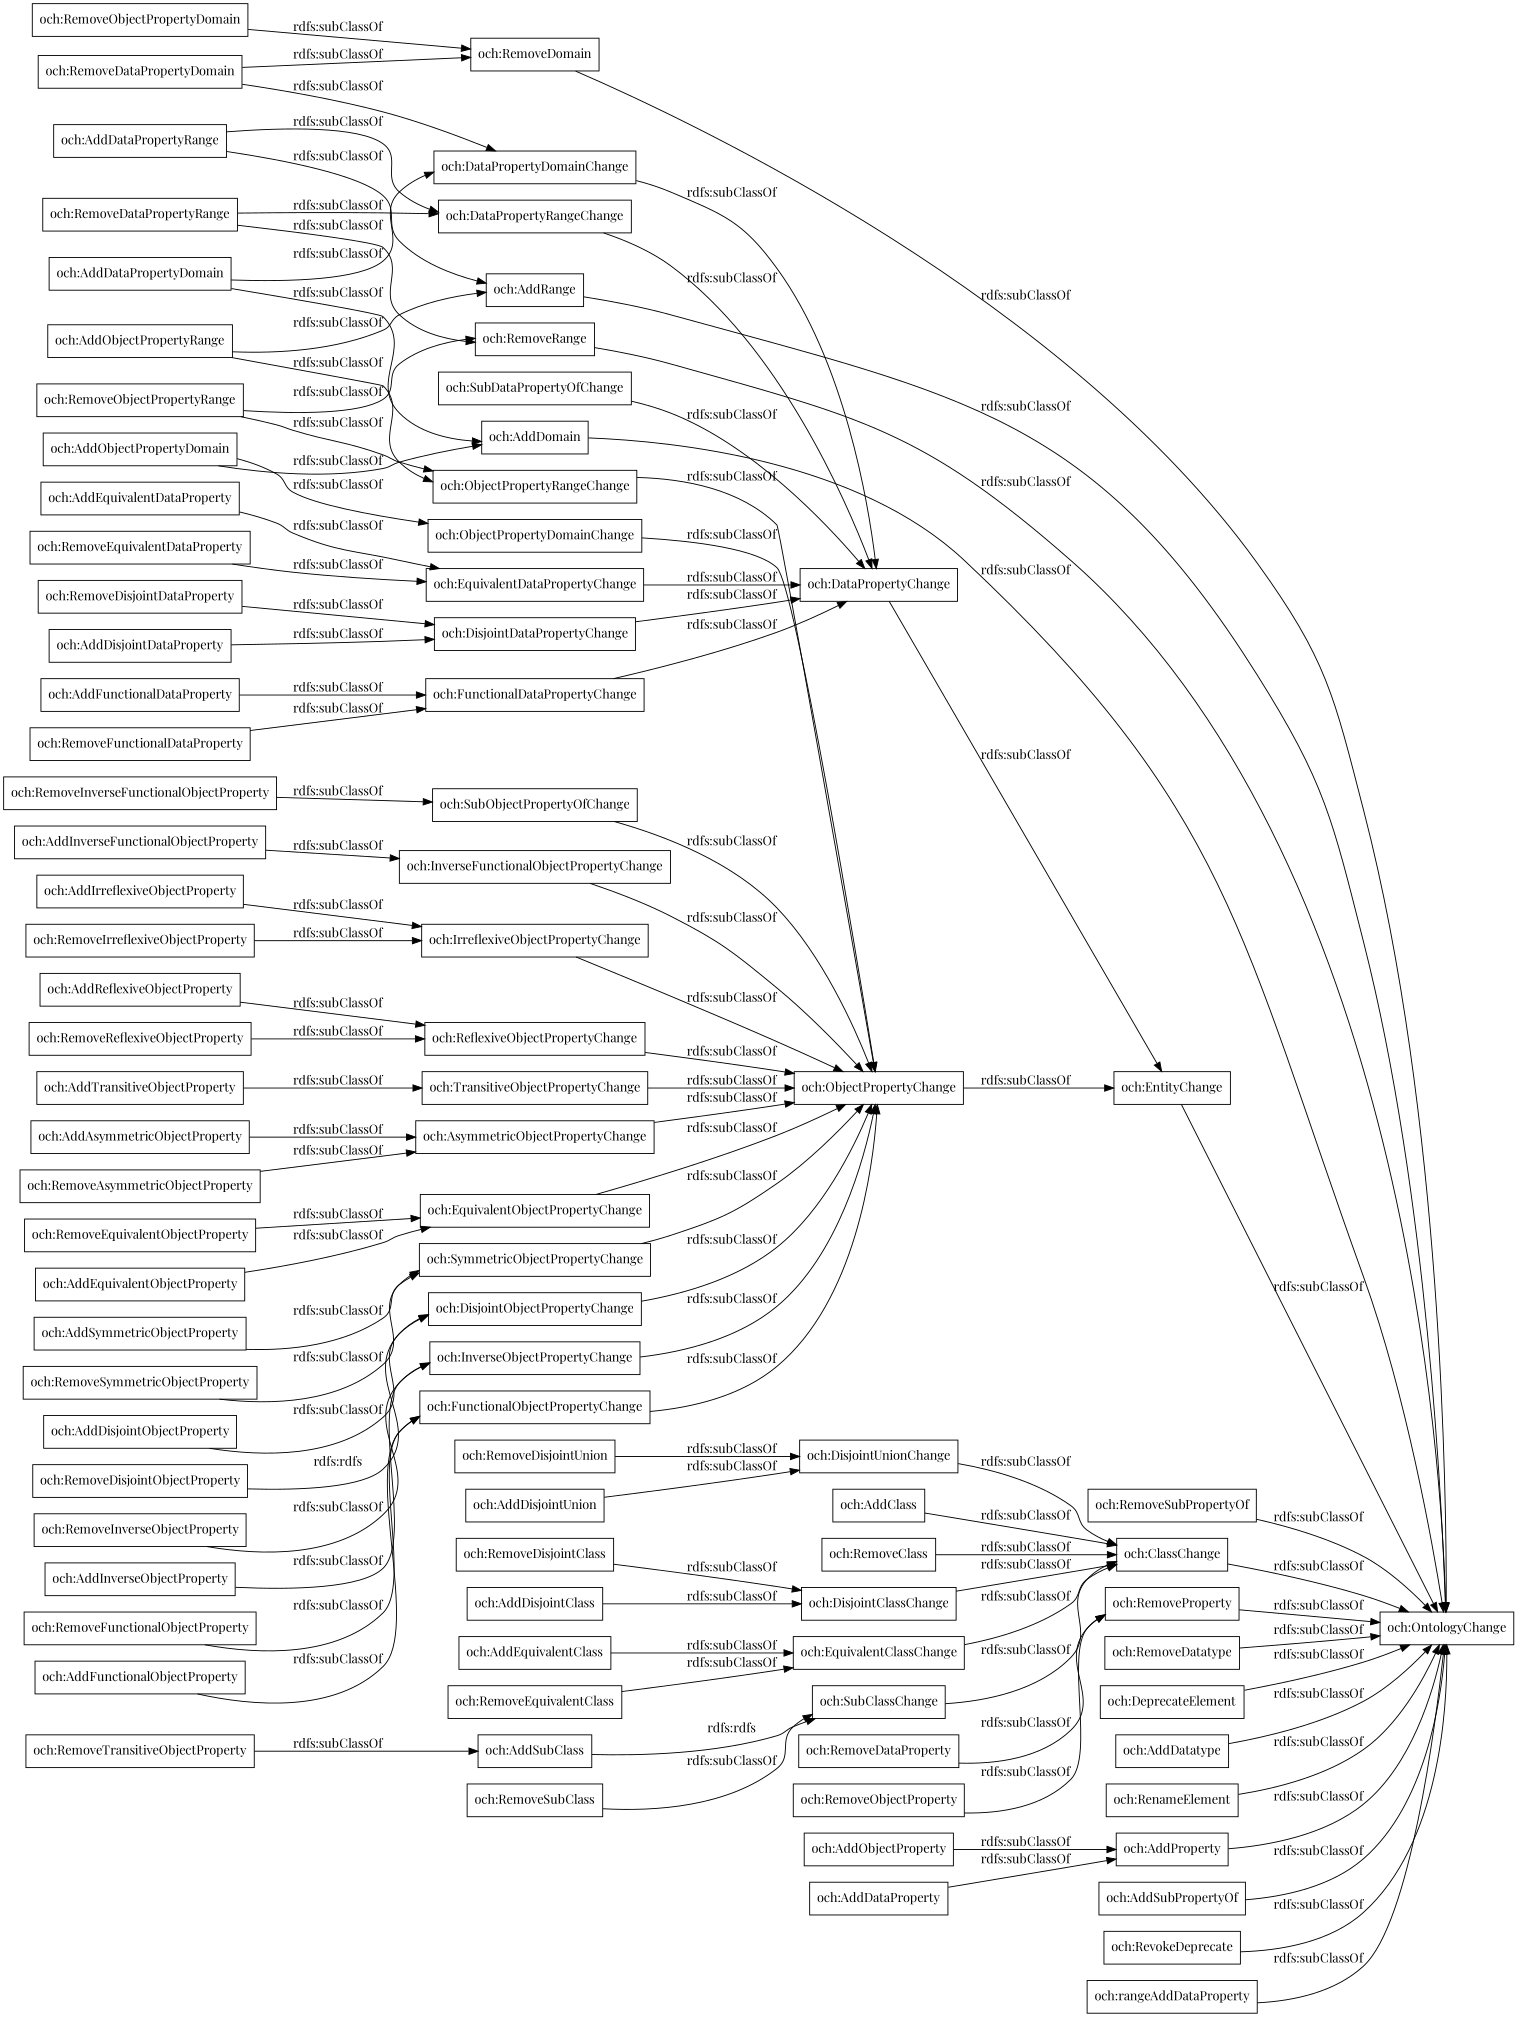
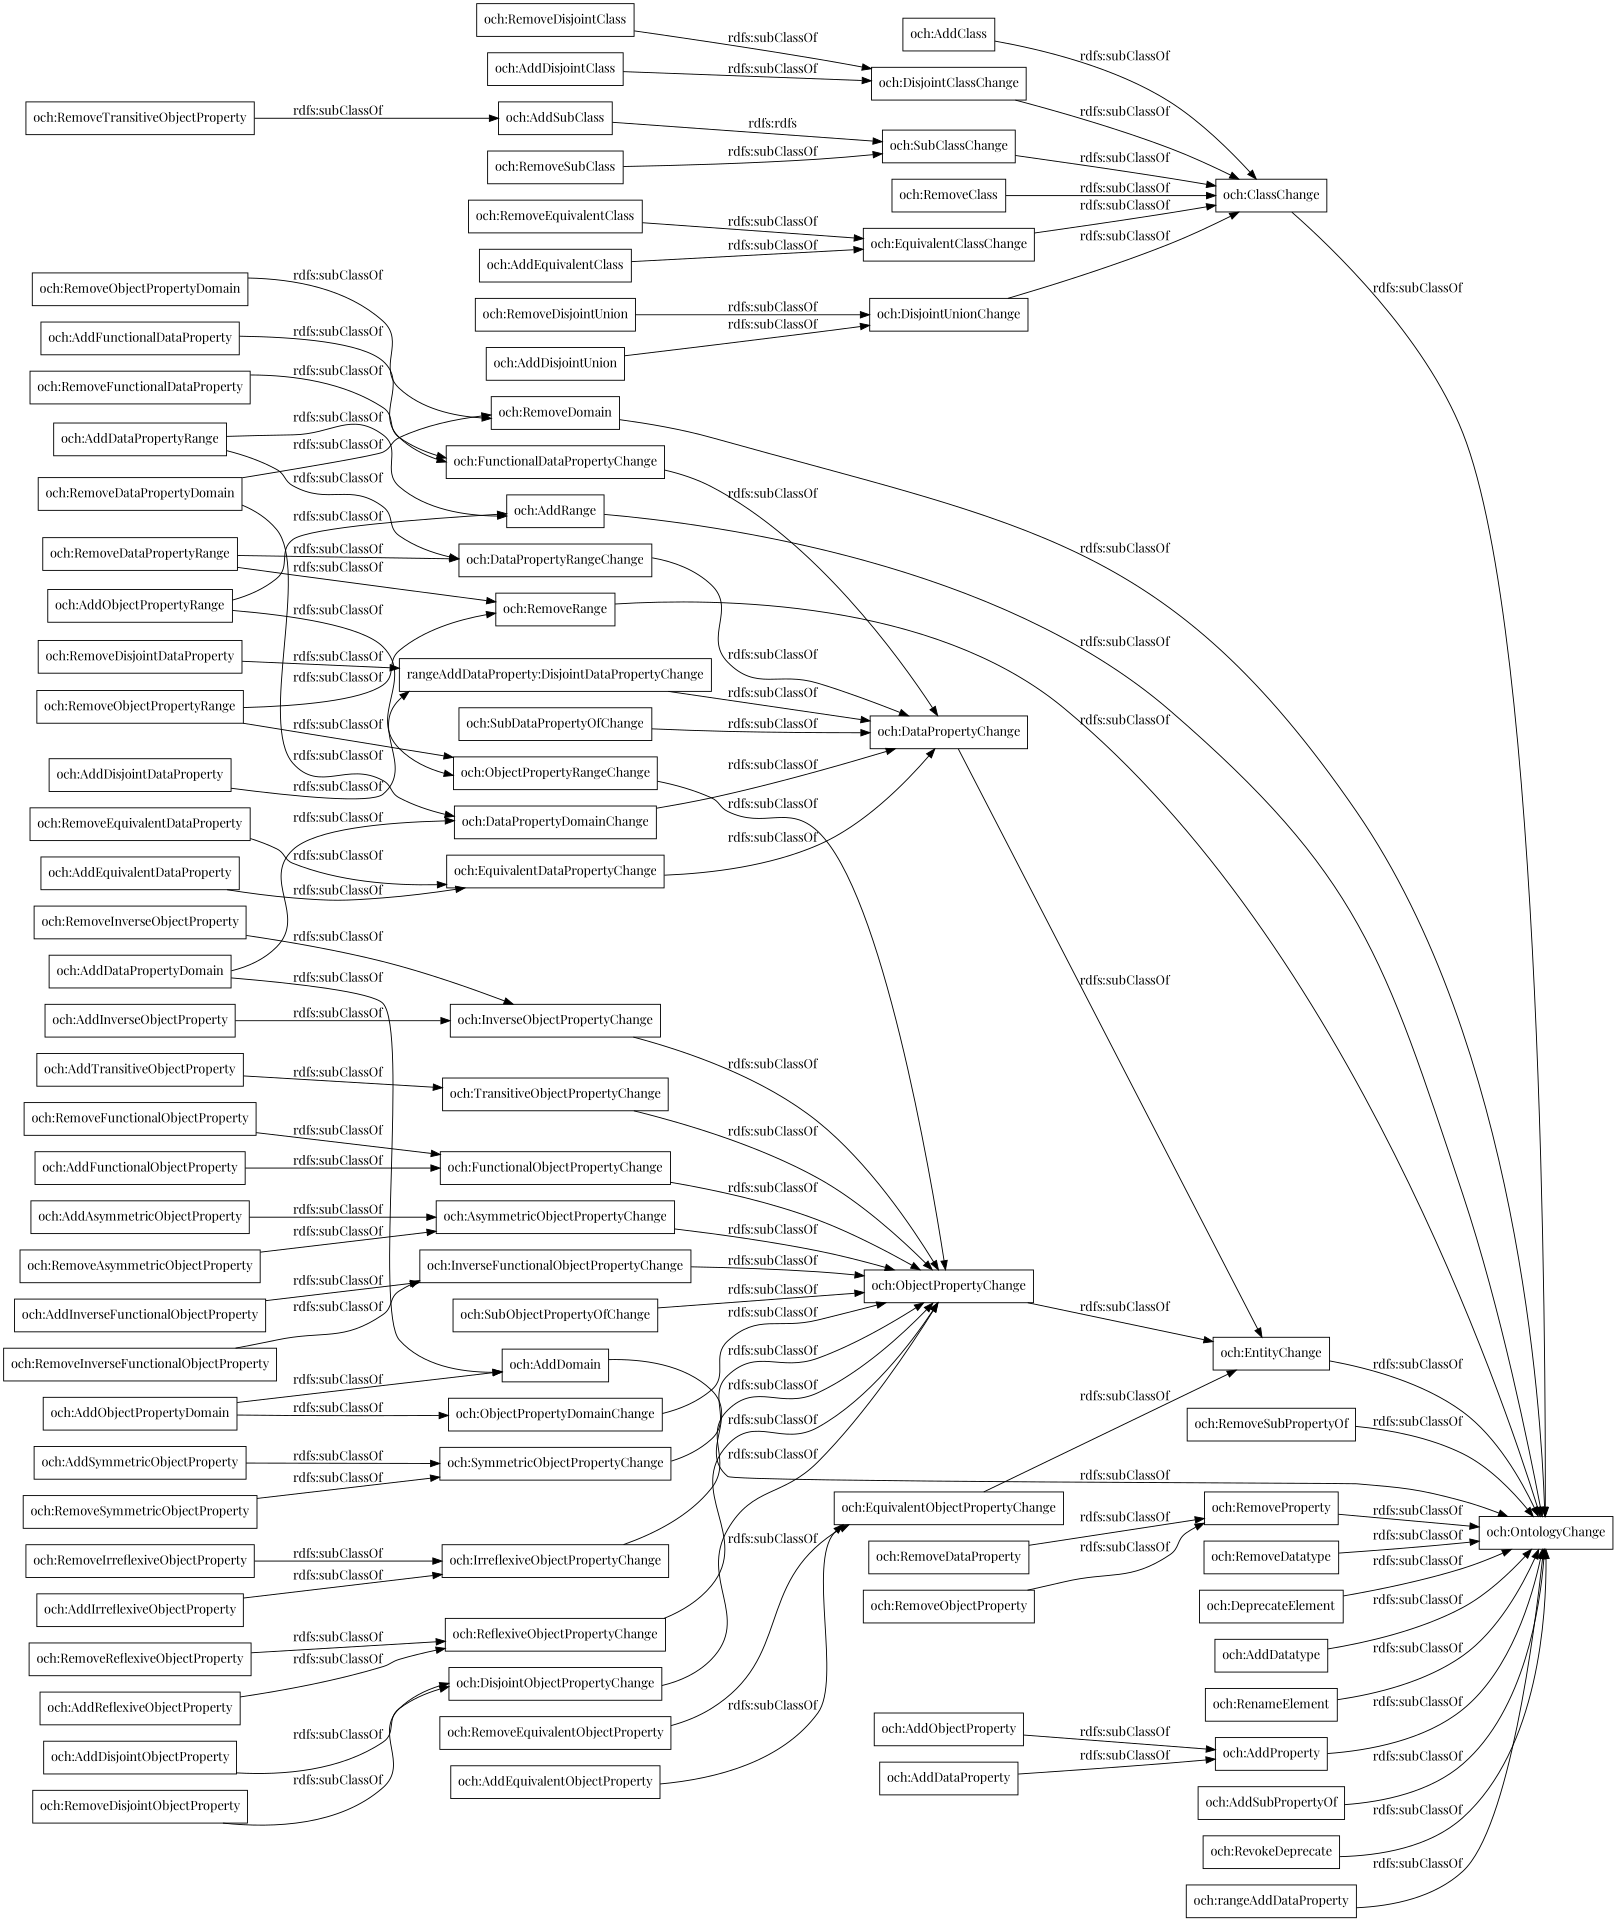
(535, 634) -> (555, 675)
(350, 800) -> (332, 1334)
(718, 1156) -> (1106, 1433)
(338, 1462) -> (338, 1781)
